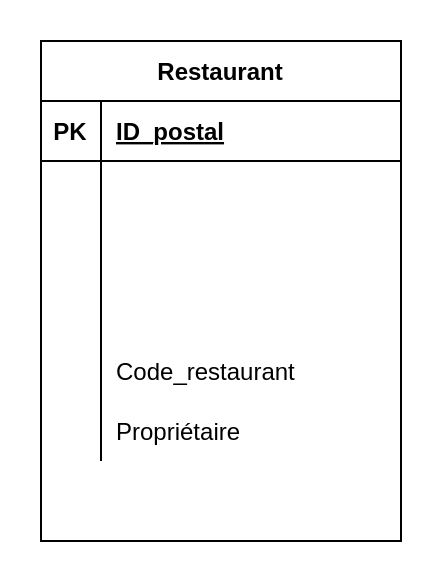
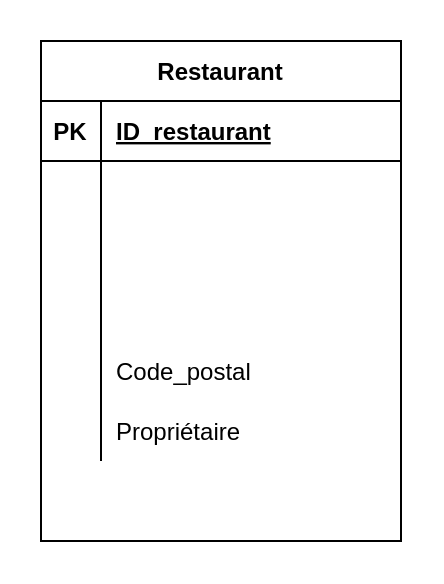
(173, 132) -> (203, 132)
(217, 372) -> (187, 372)
